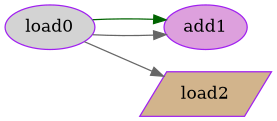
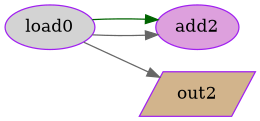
(206, 27) -> (197, 27)
(206, 94) -> (197, 94)
